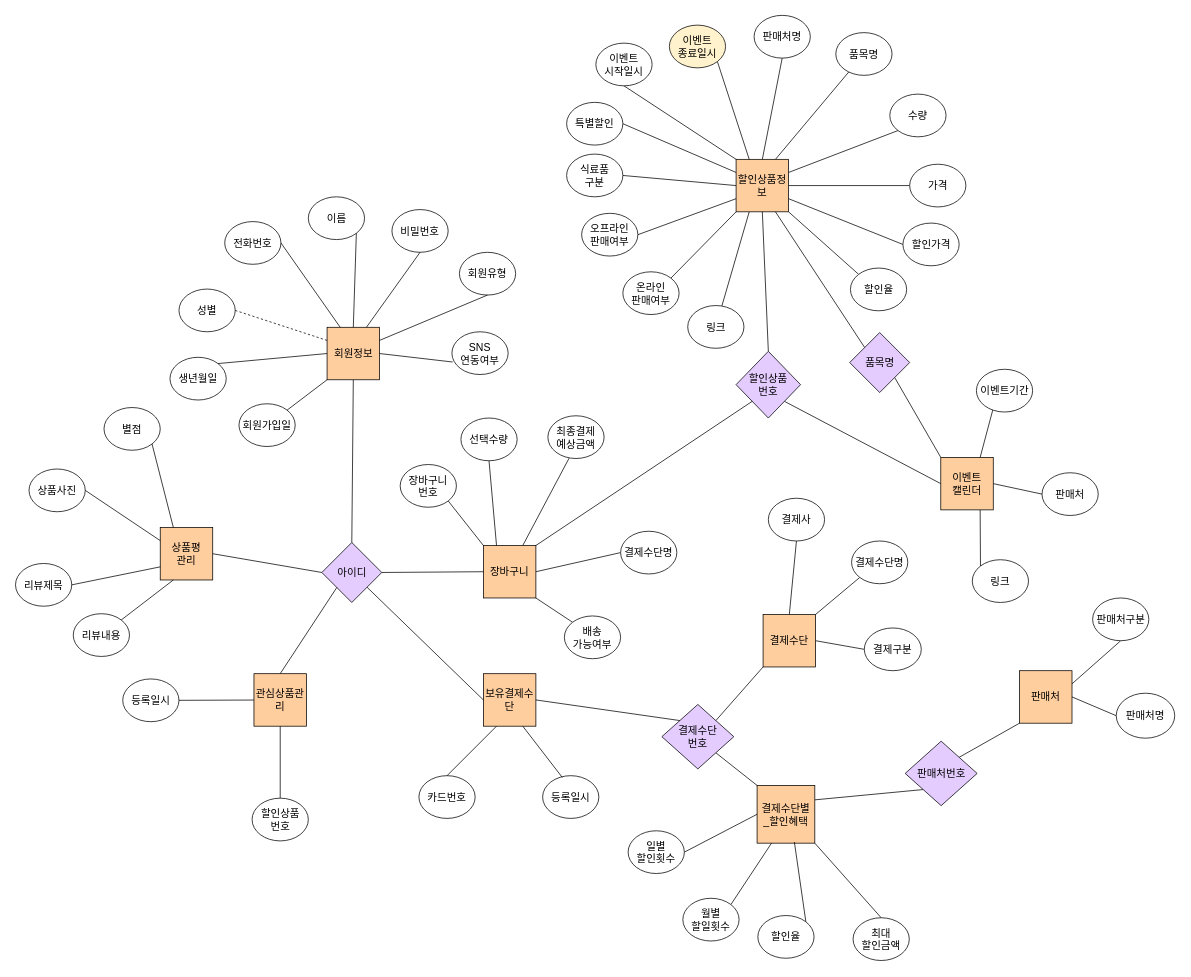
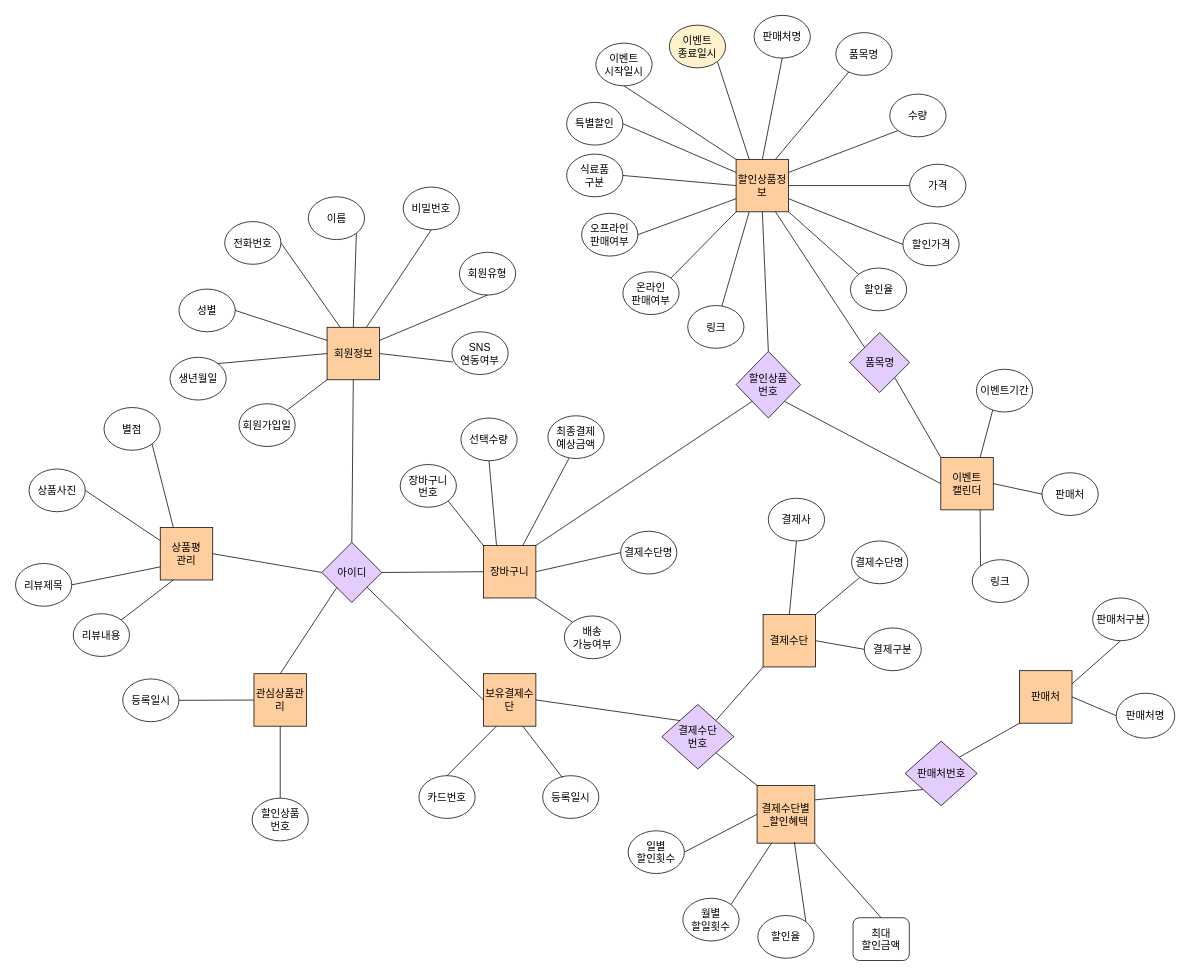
(420, 231) -> (431, 209)
(281, 326) -> (281, 326)
(881, 939) -> (881, 939)
